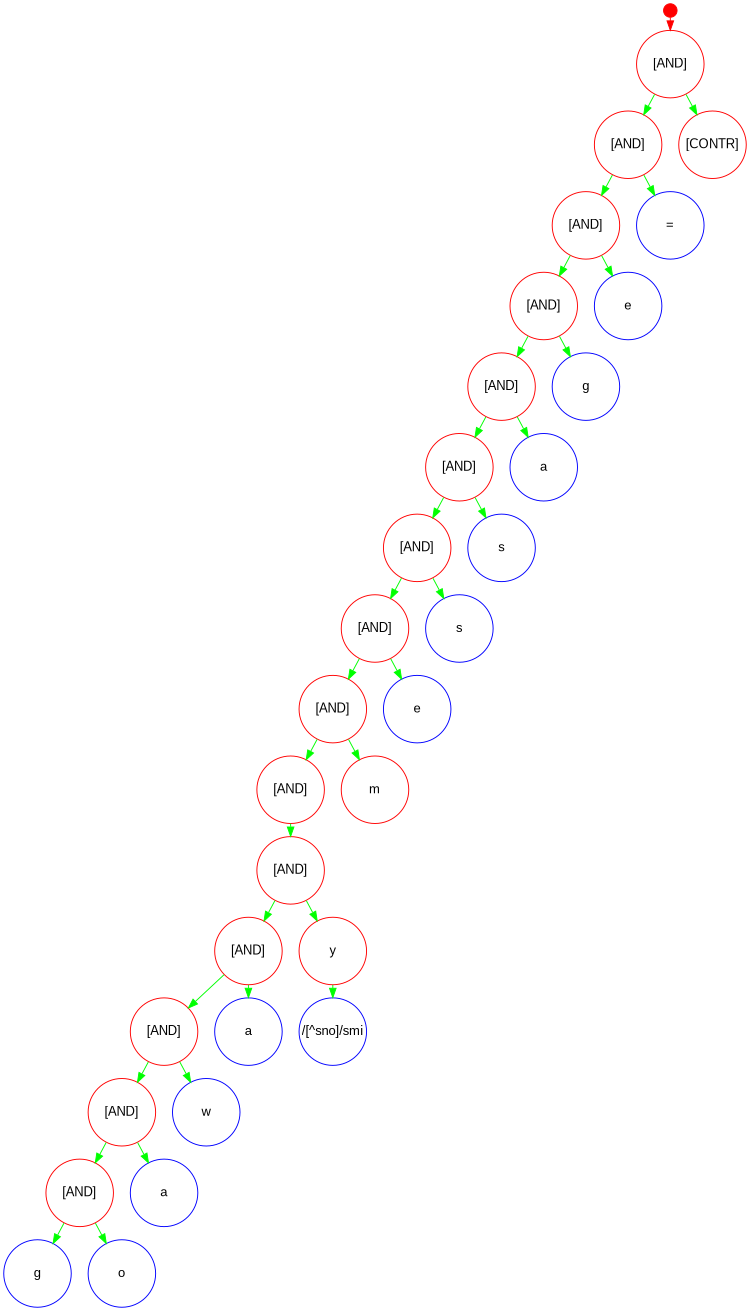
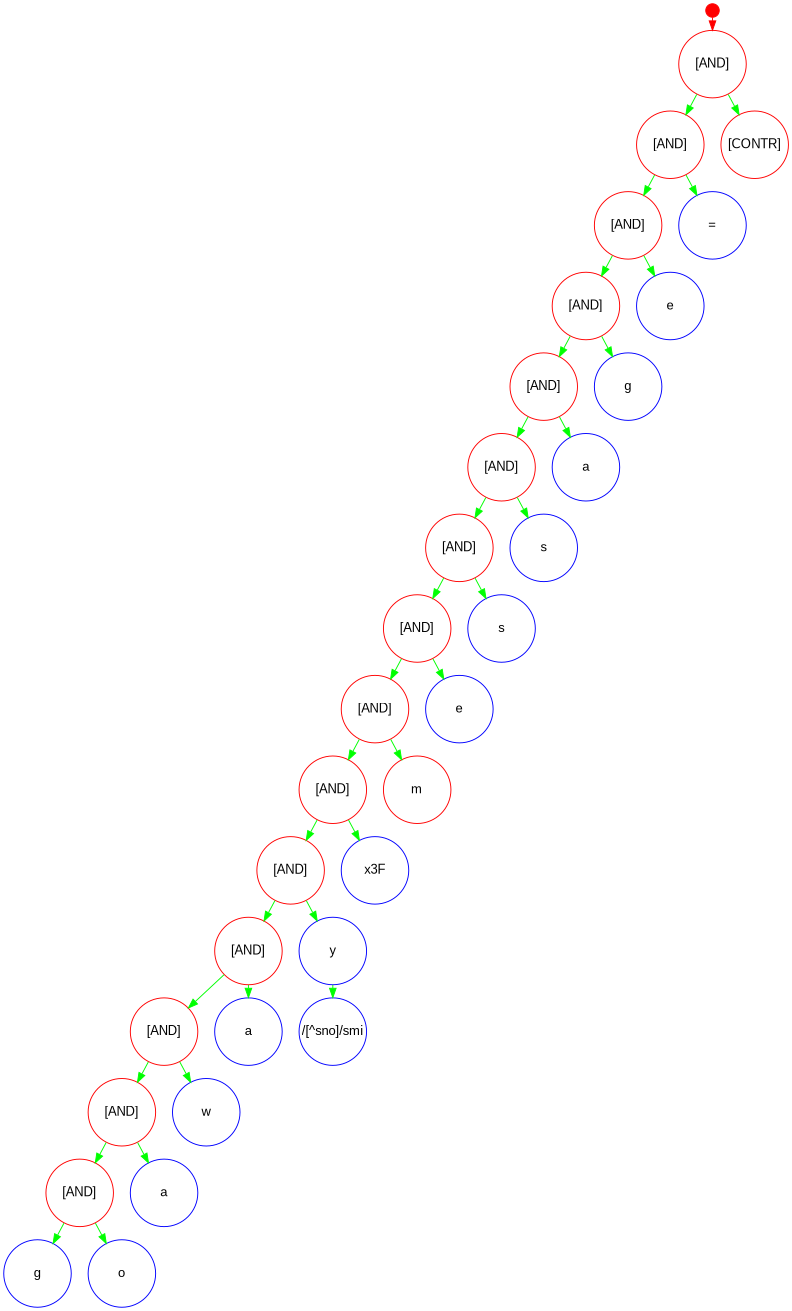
none -> (375, 870)
(333, 951) -> (333, 951)
